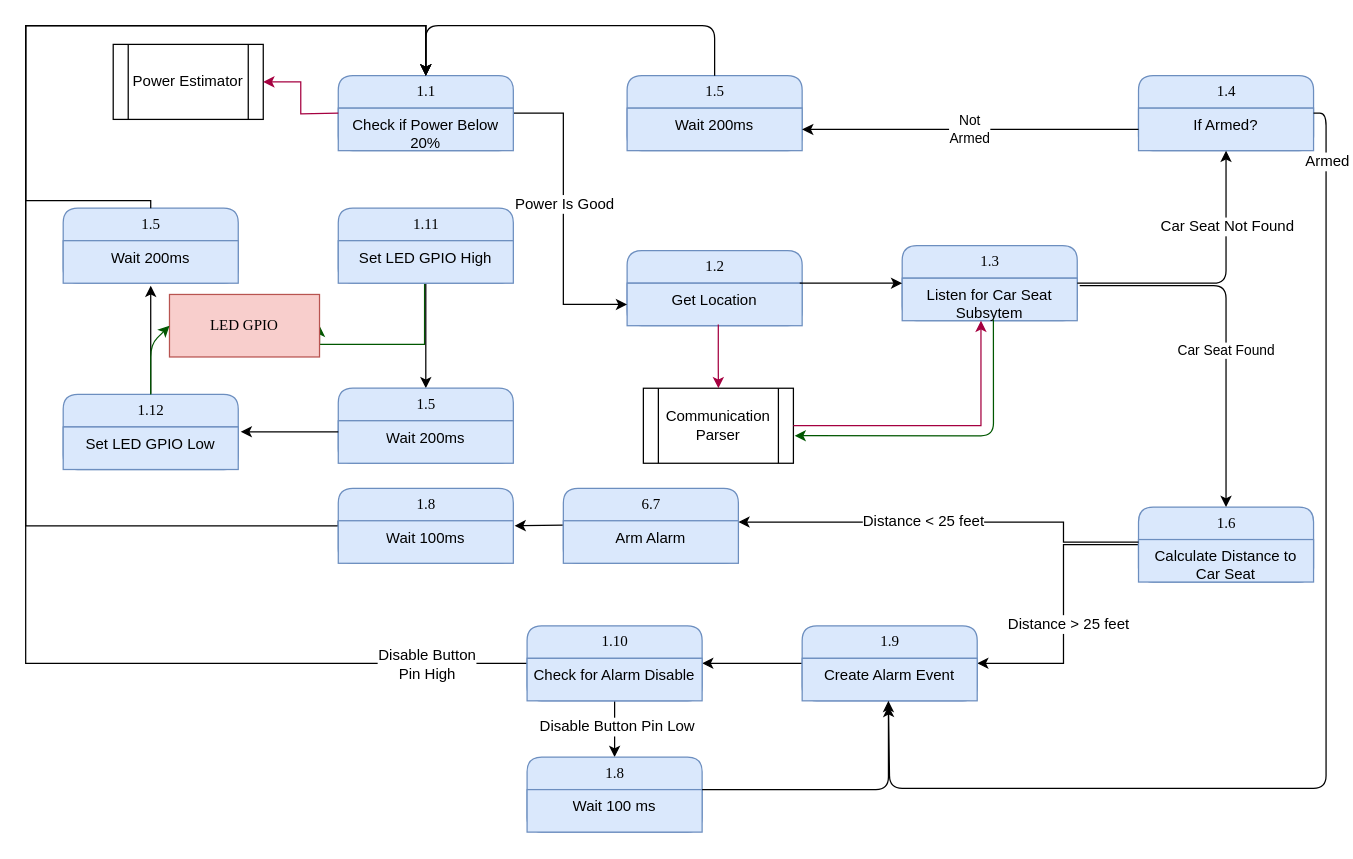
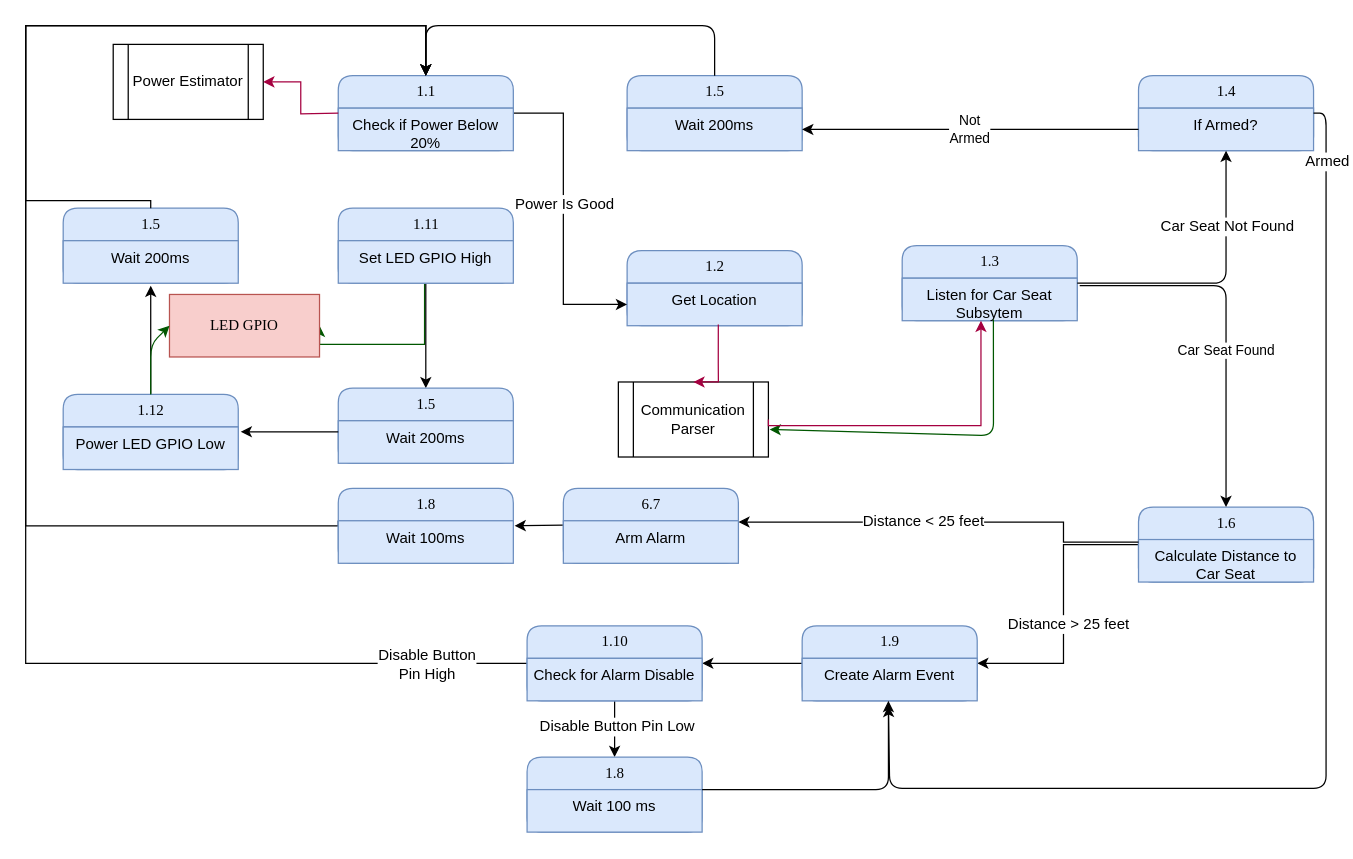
(848, 283) -> none
(718, 426) -> (693, 419)
(151, 445) -> (151, 445)
